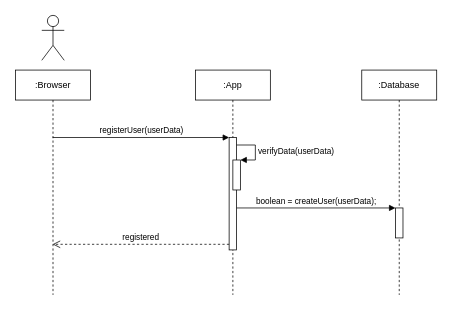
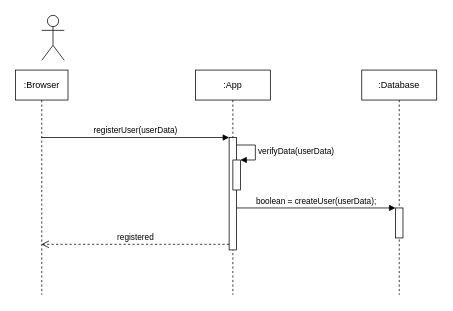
(53, 183) -> (42, 183)
